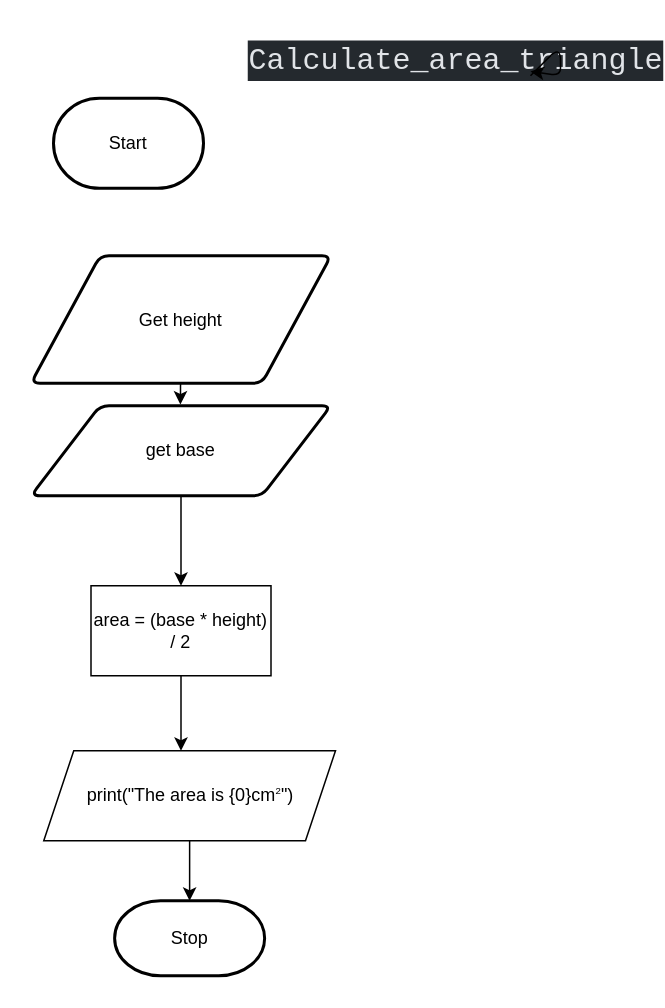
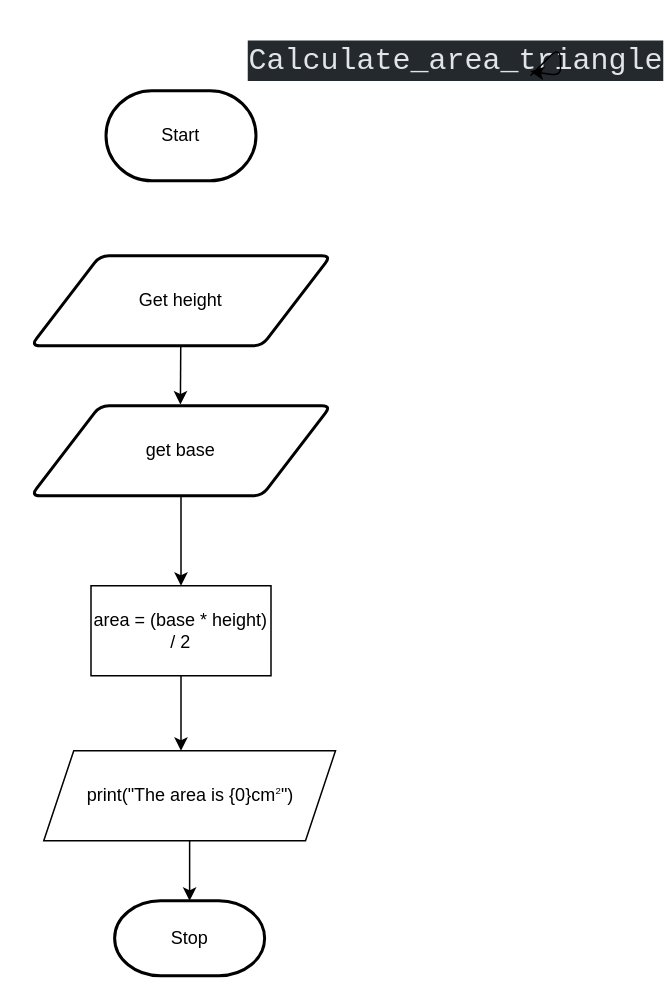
(128, 143) -> (181, 136)
(181, 320) -> (181, 301)
